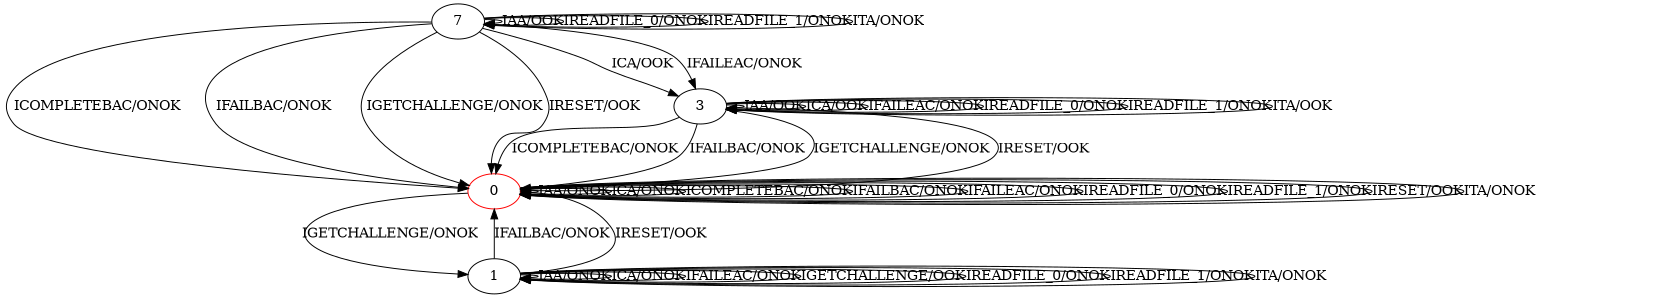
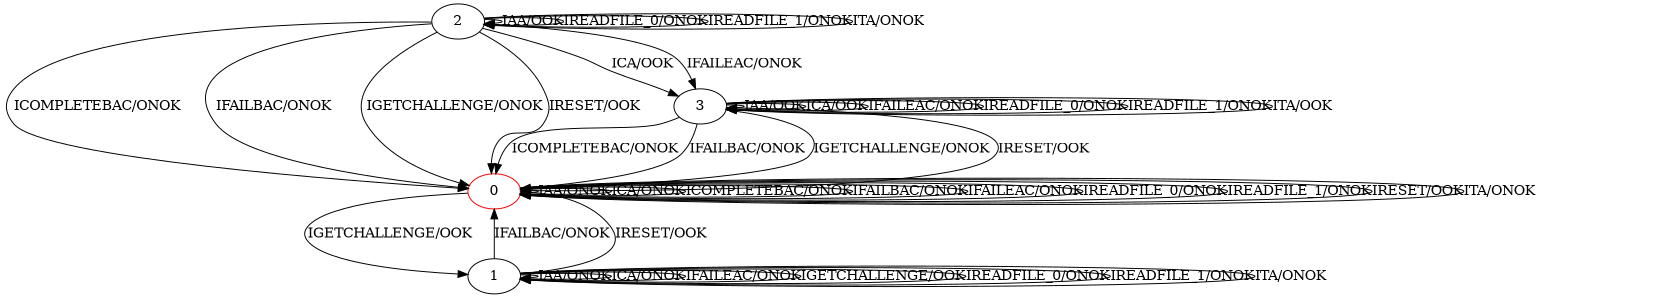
(458, 21) -> (458, 21)
(390, 234) -> (390, 234)
